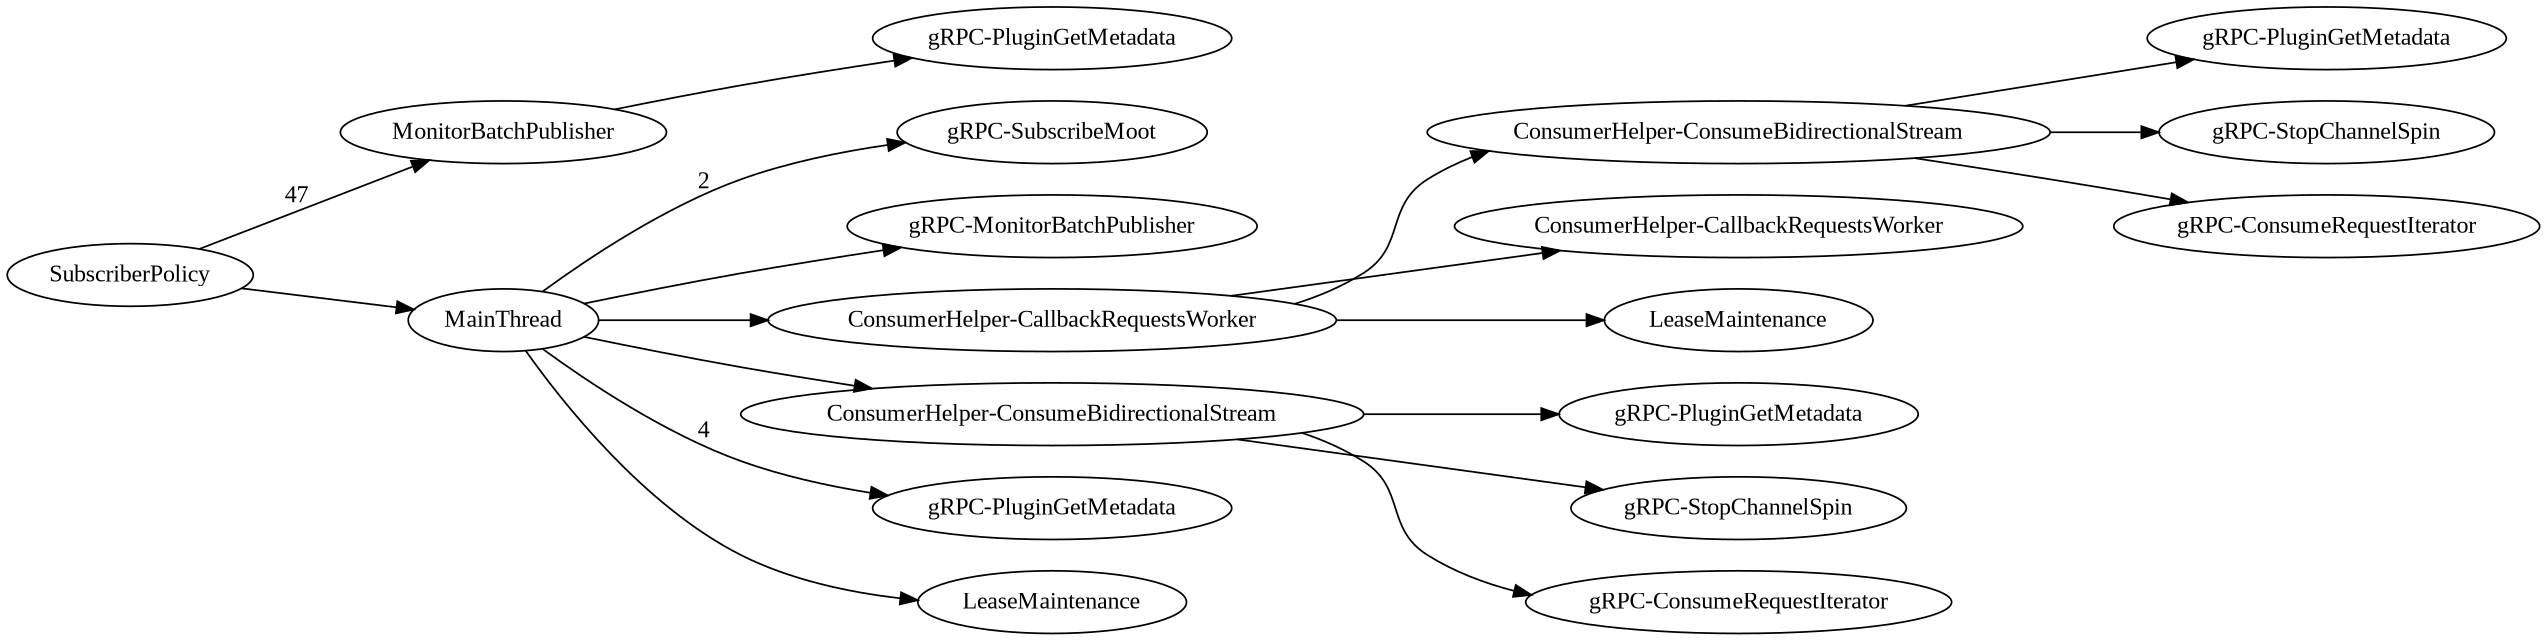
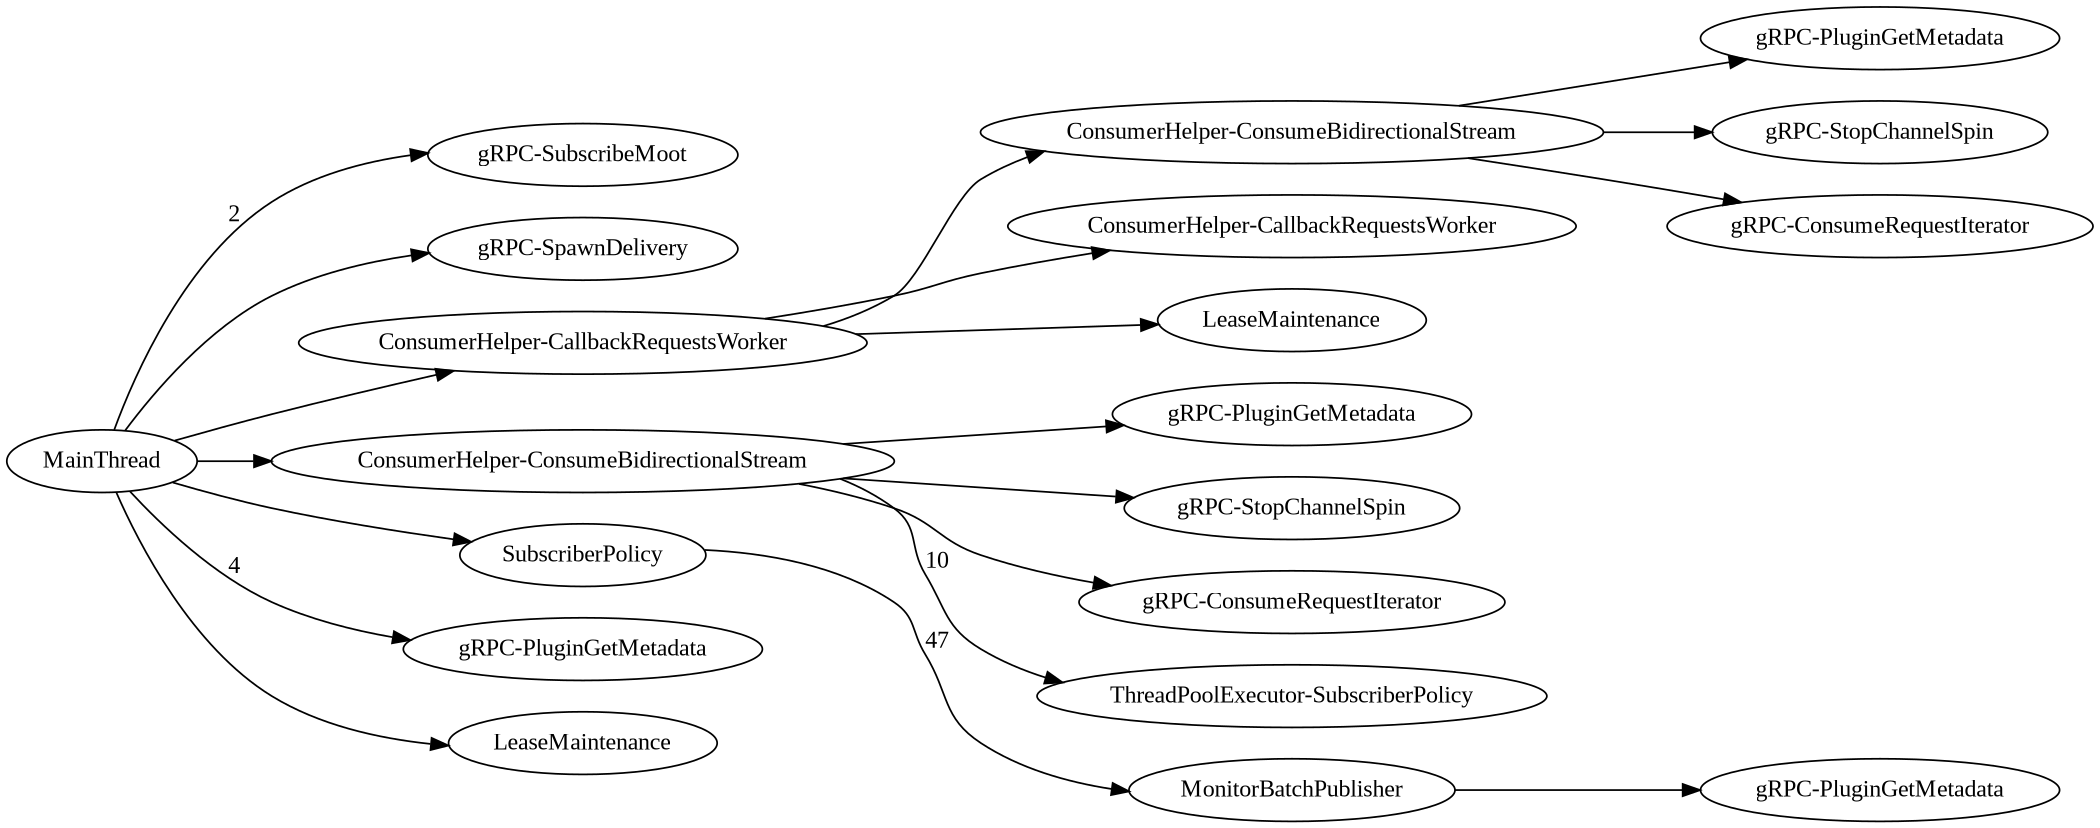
(1052, 226) -> (583, 249)
(319, 298) -> (312, 516)
none -> (1292, 696)
